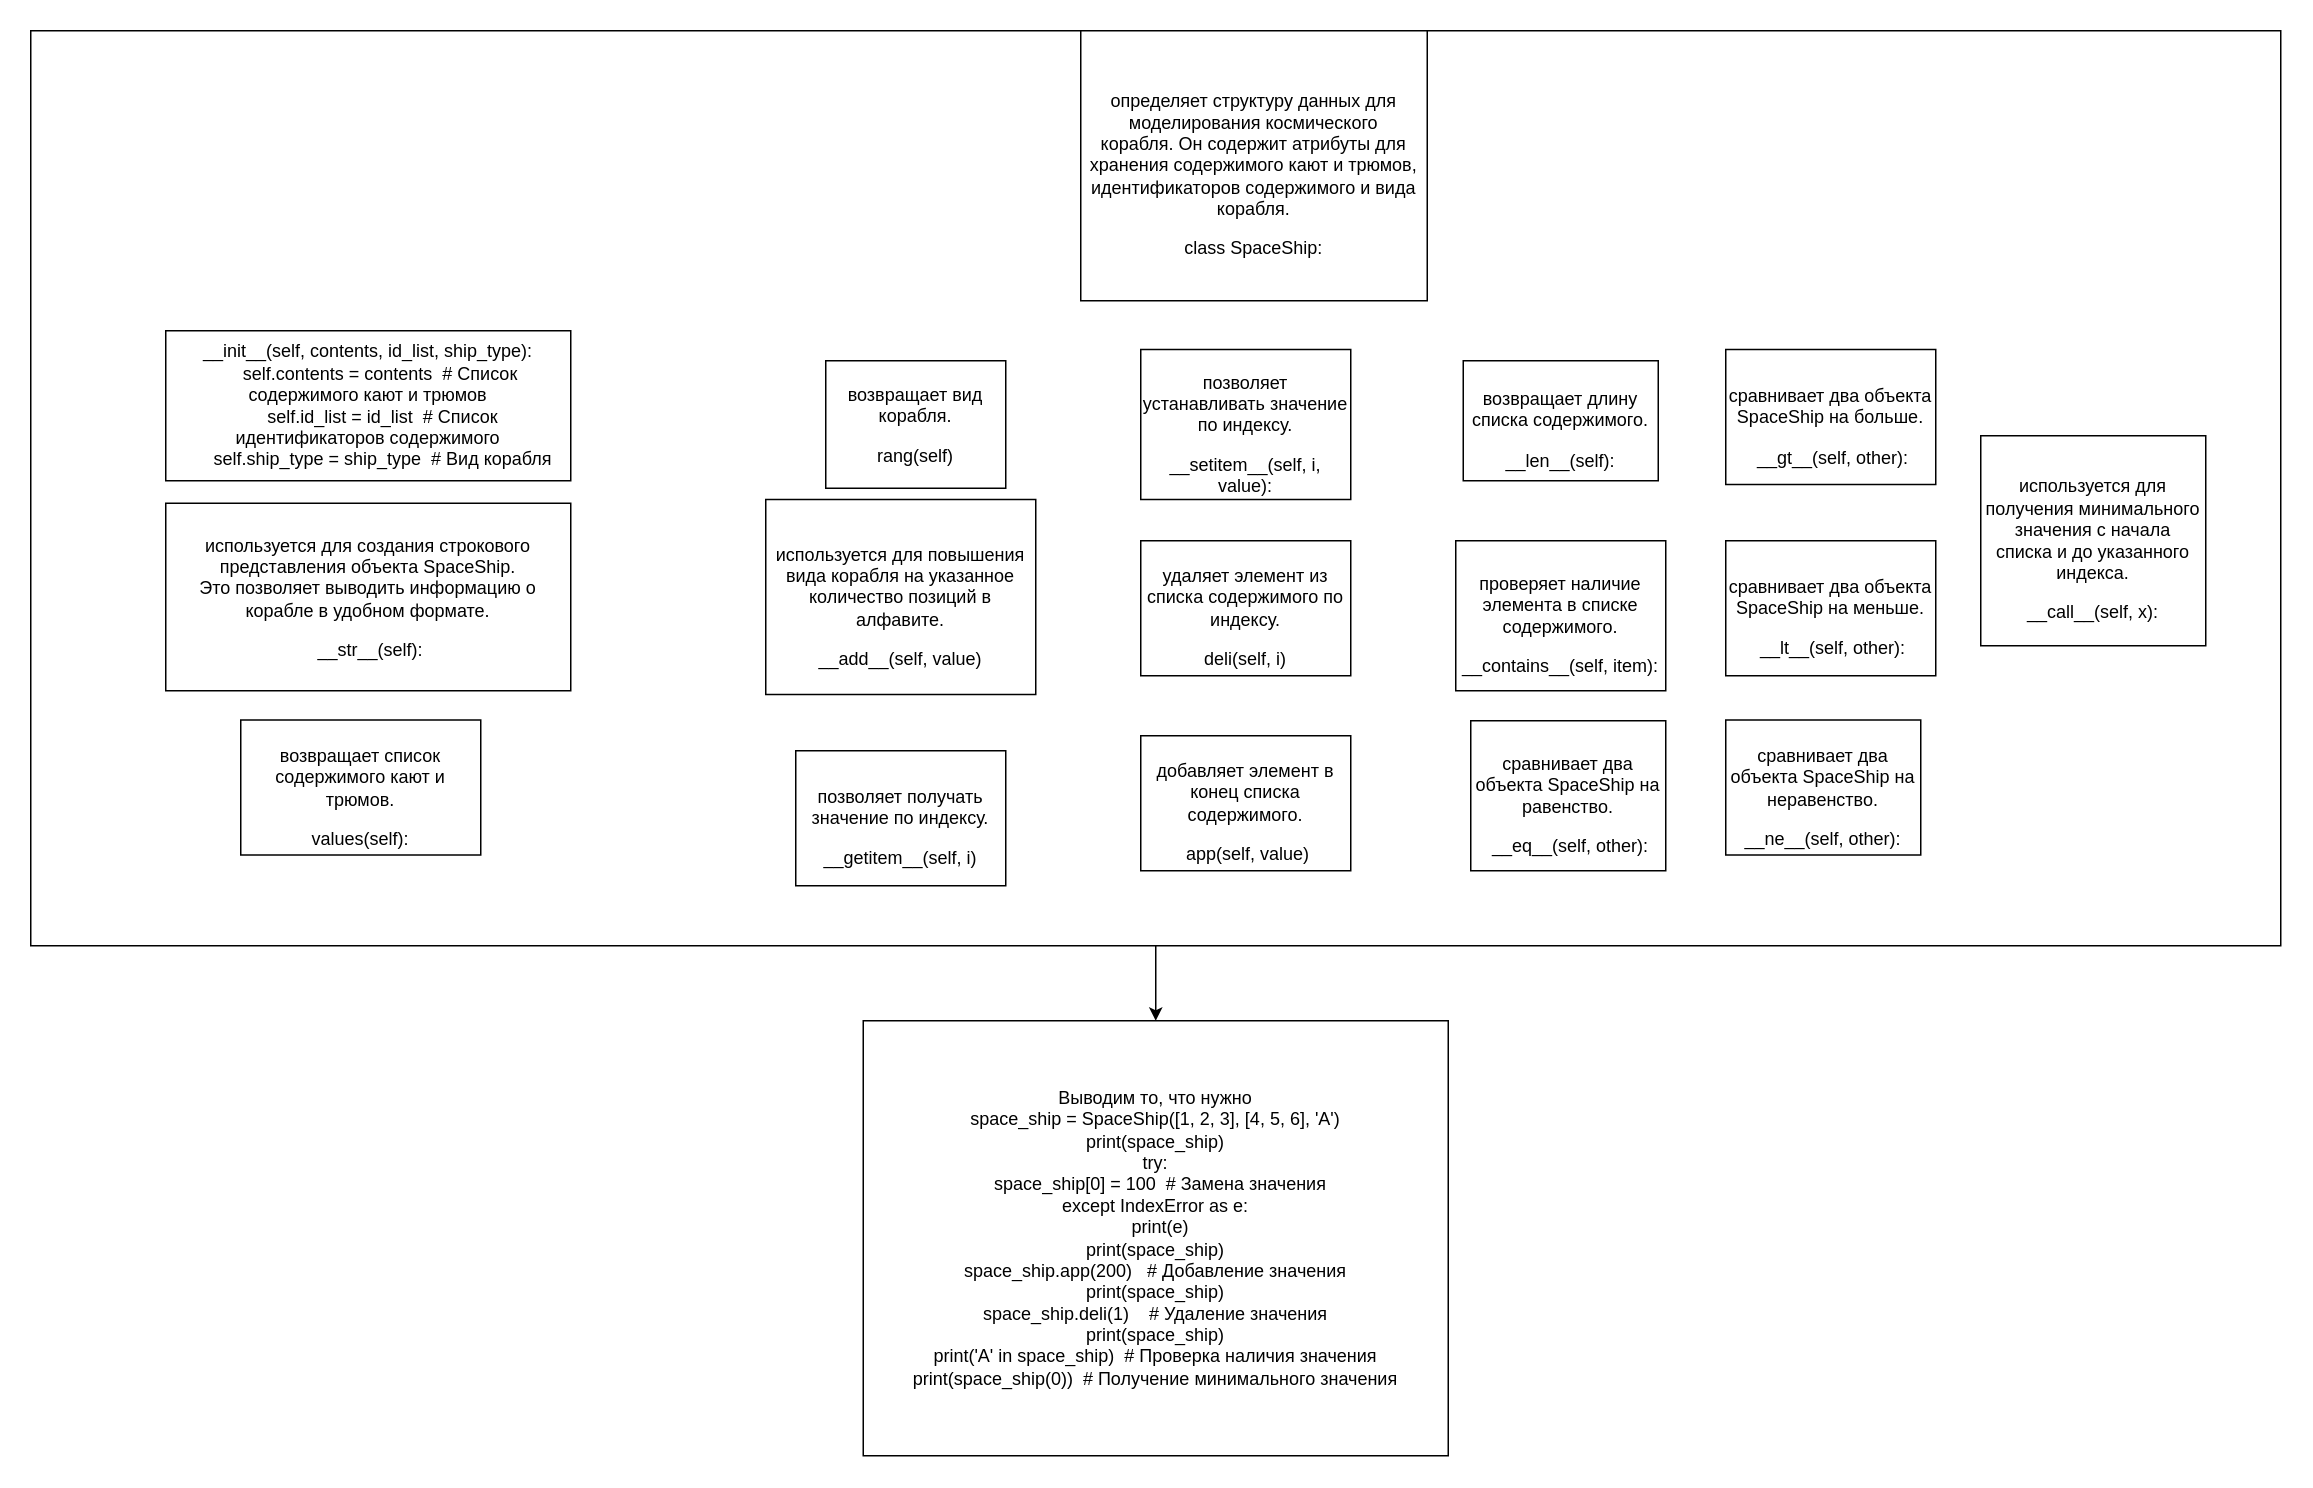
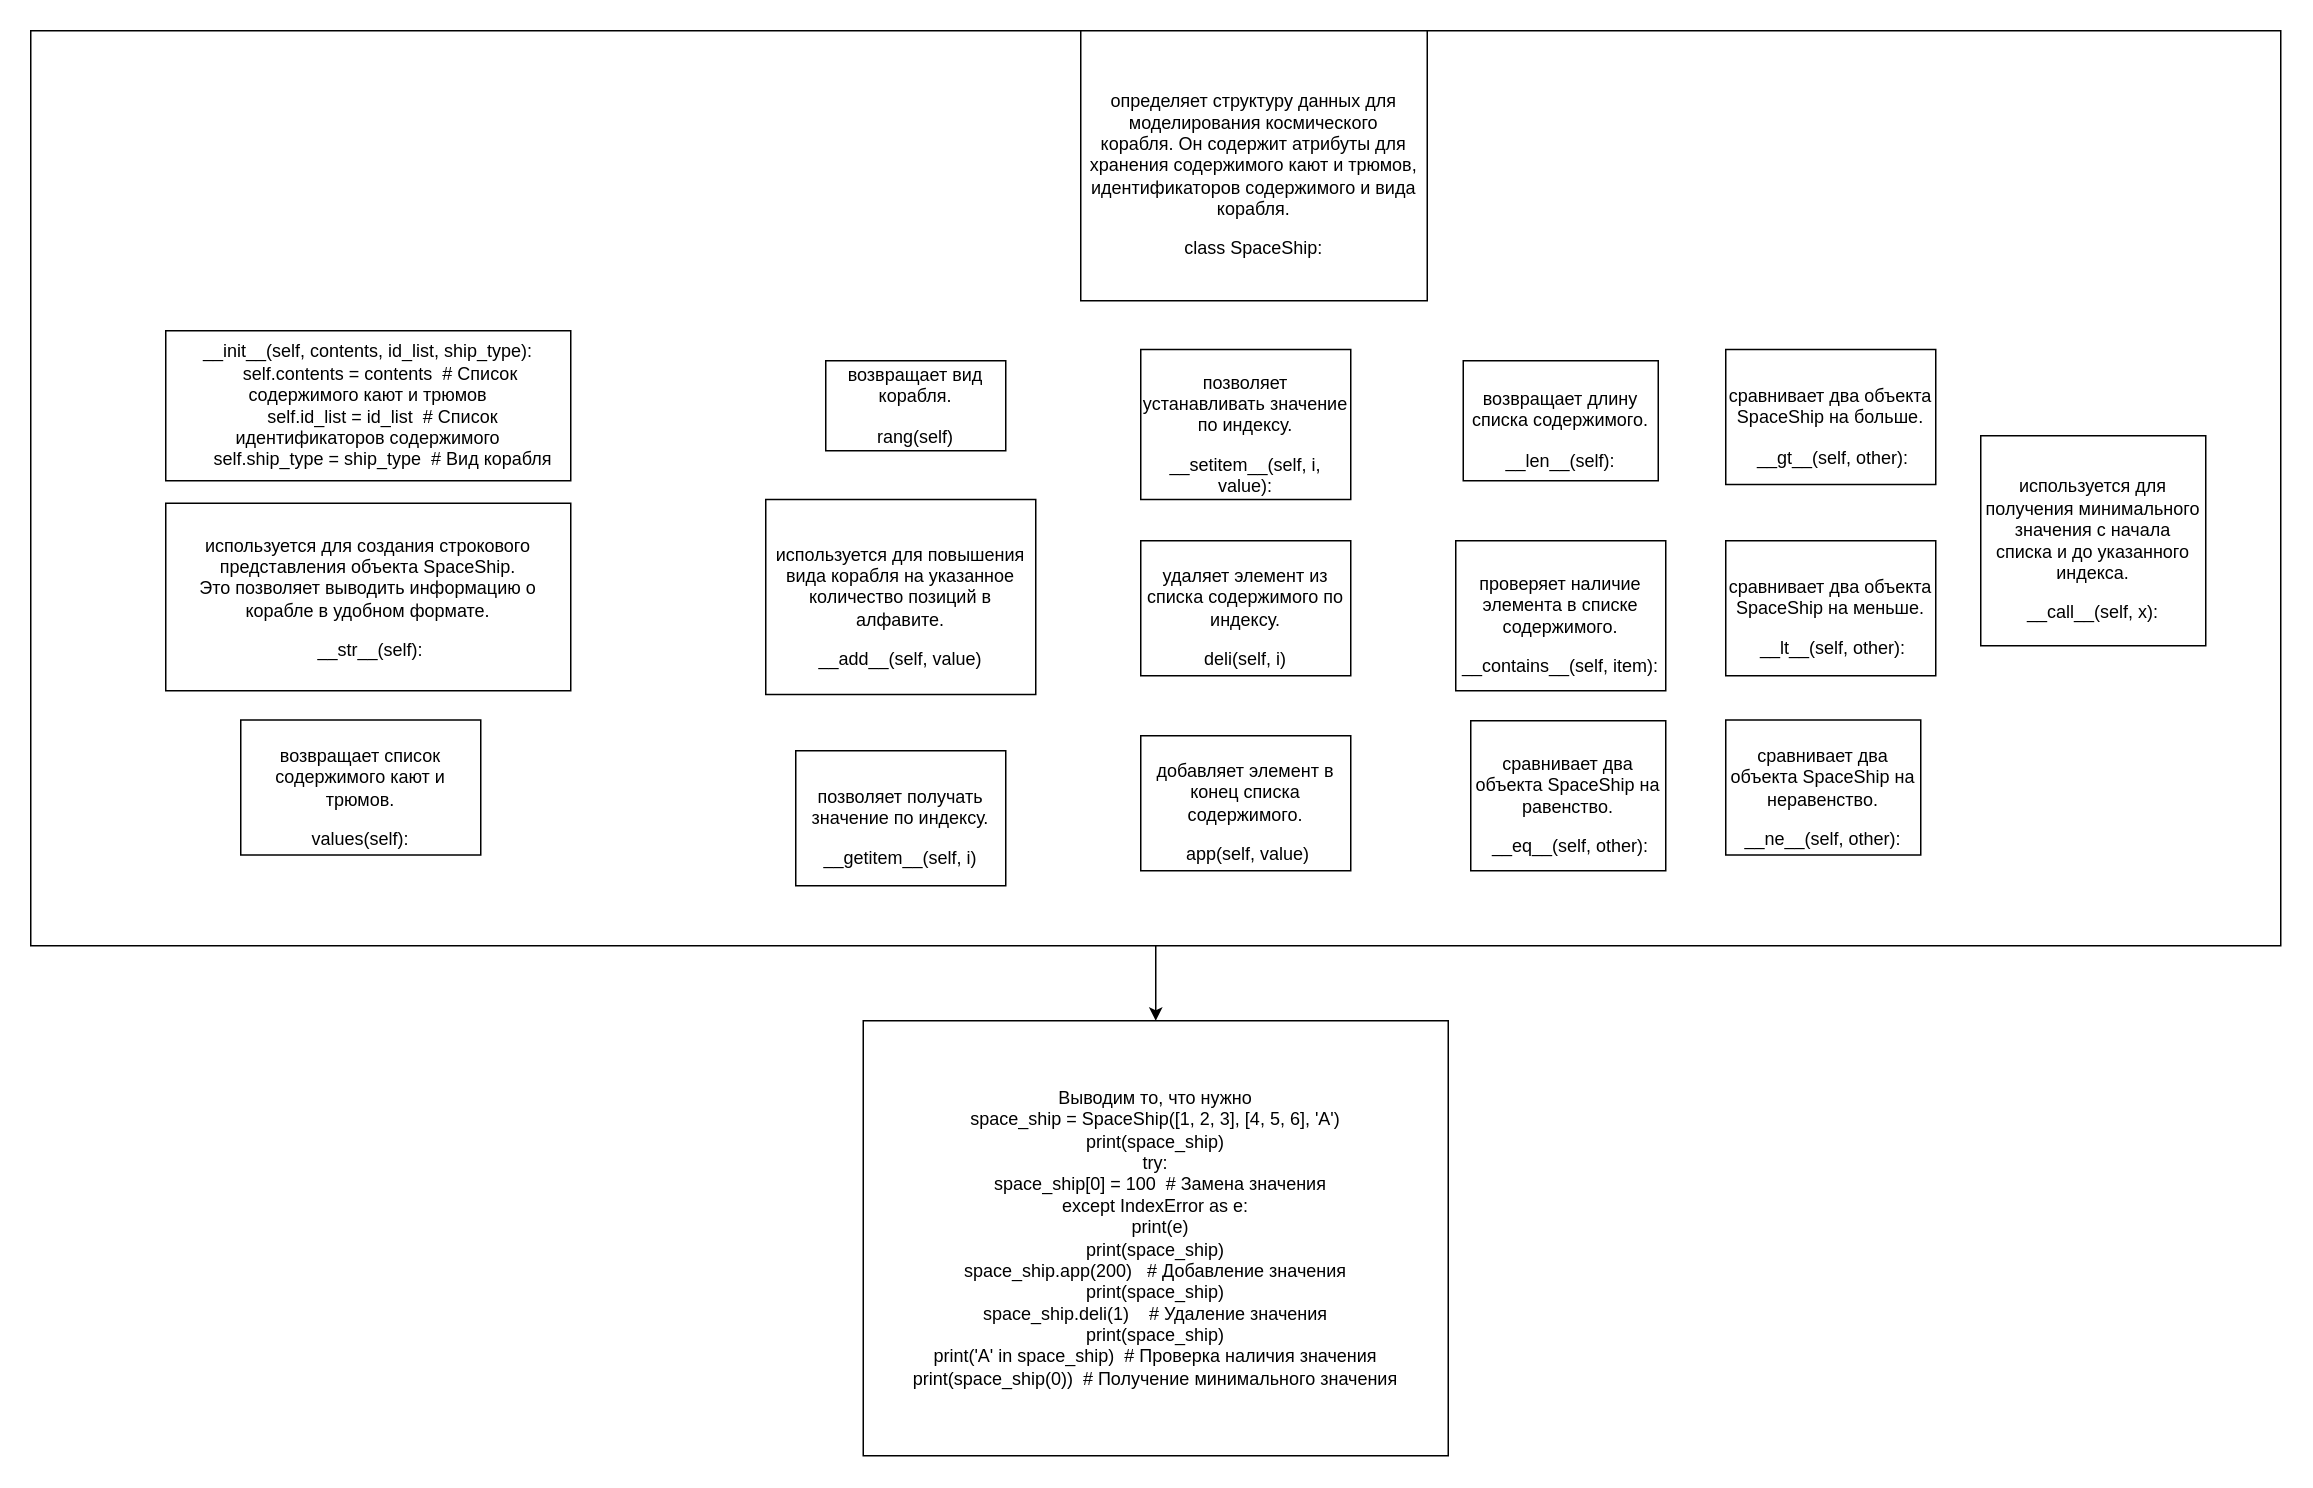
(916, 425) -> (916, 406)
